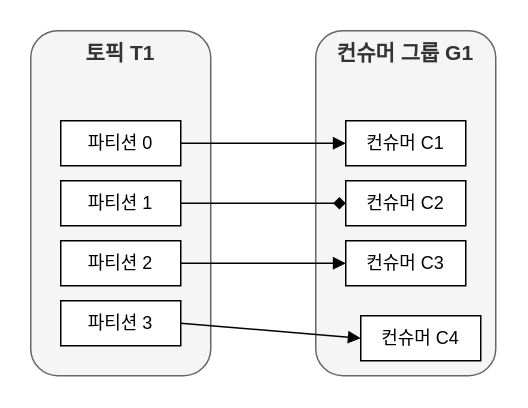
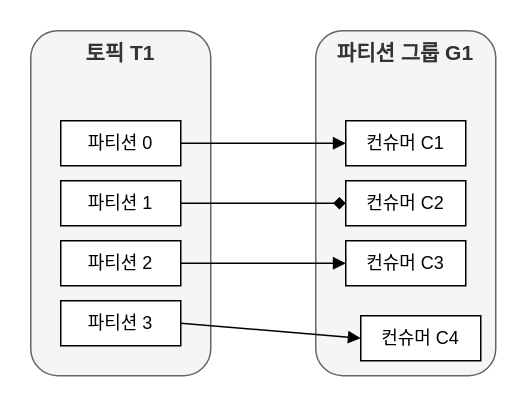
(406, 54) -> (406, 54)
